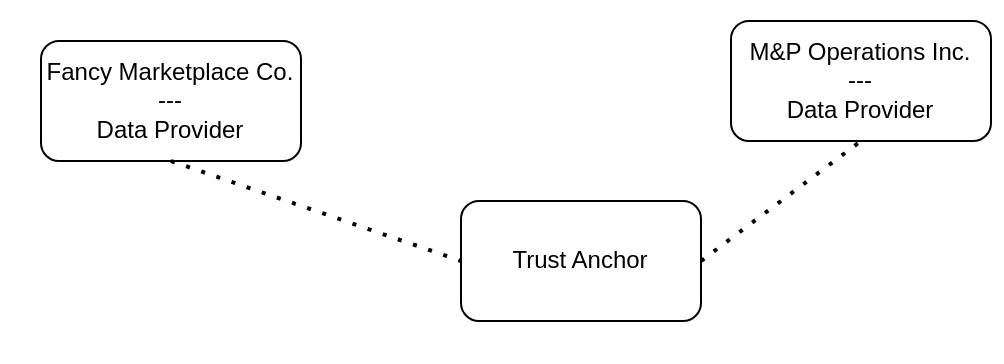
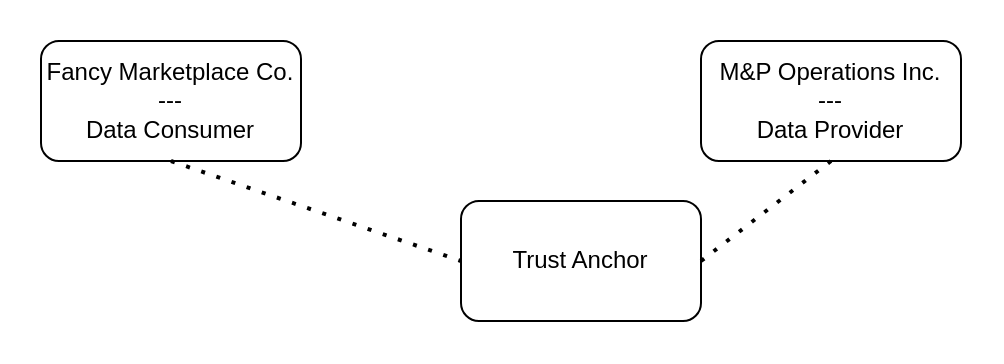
(861, 81) -> (831, 101)
(171, 101) -> (171, 101)
